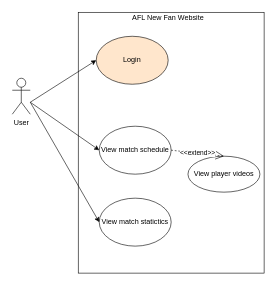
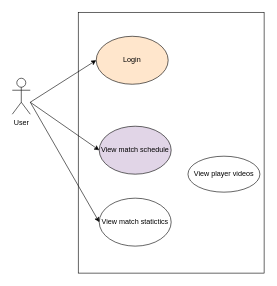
(168, 18) -> none
(135, 150) -> (135, 150)
(197, 153) -> none
